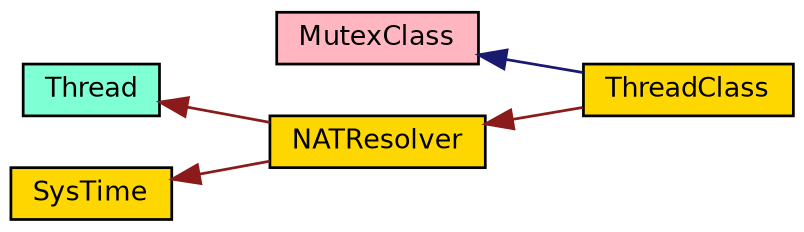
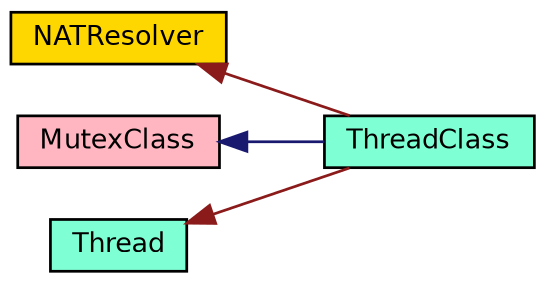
(688, 90) -> (429, 142)
(229, 115) -> (281, 191)
(91, 194) -> none
